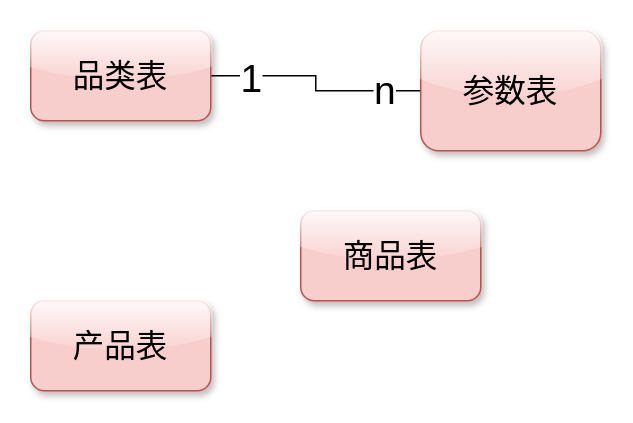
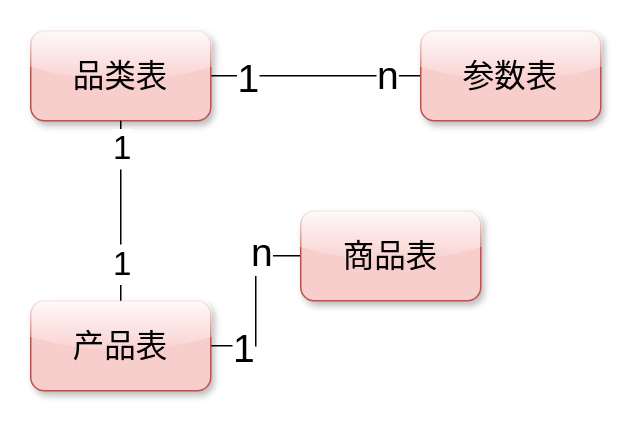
(511, 91) -> (511, 76)
none -> (121, 234)
none -> (256, 286)
